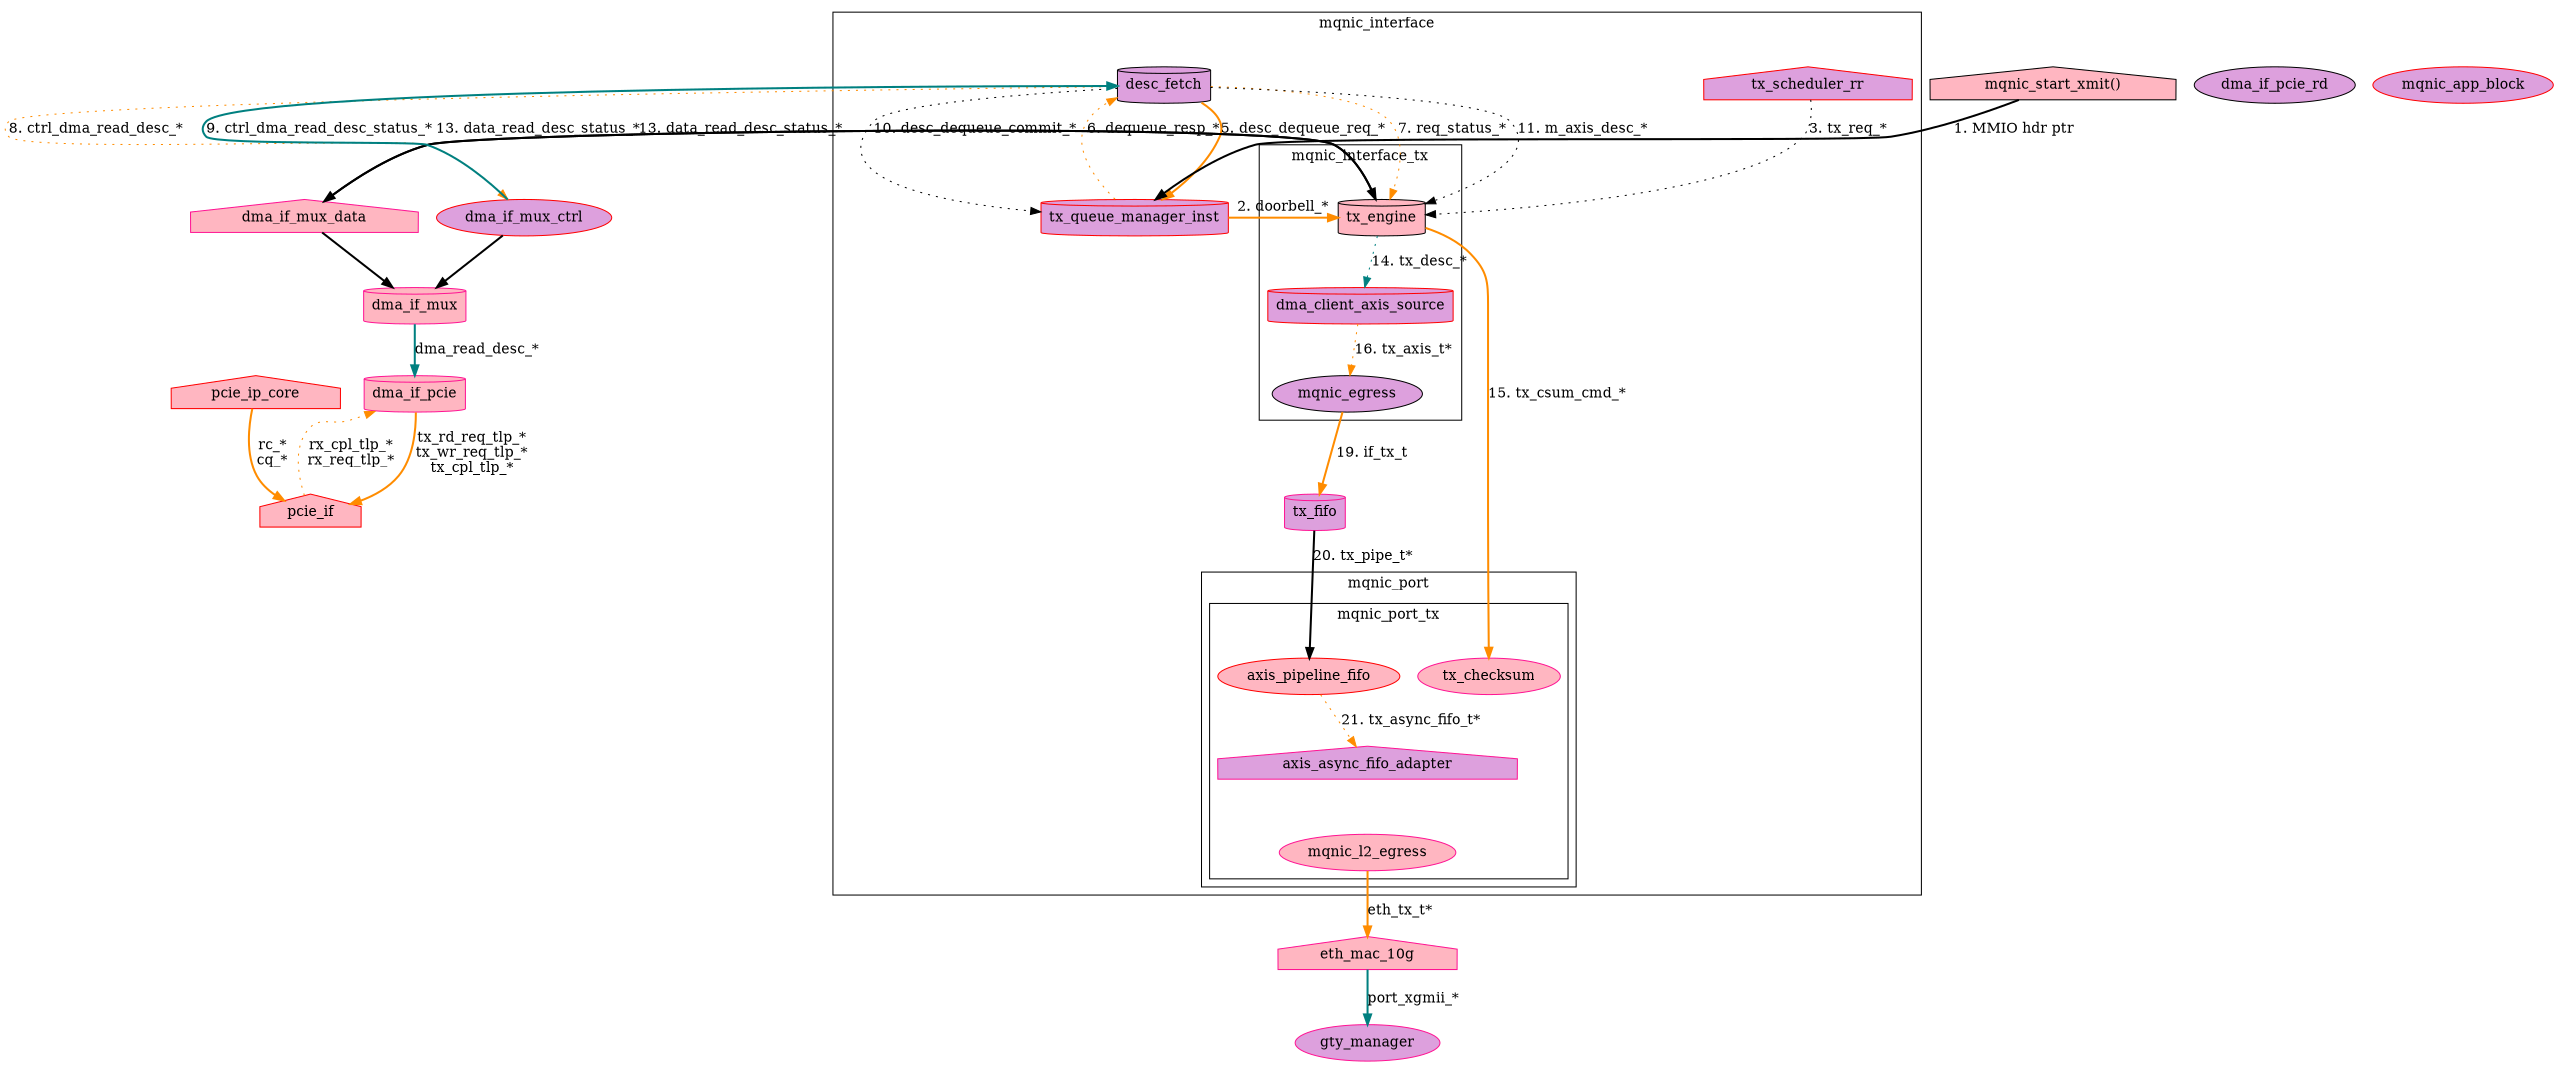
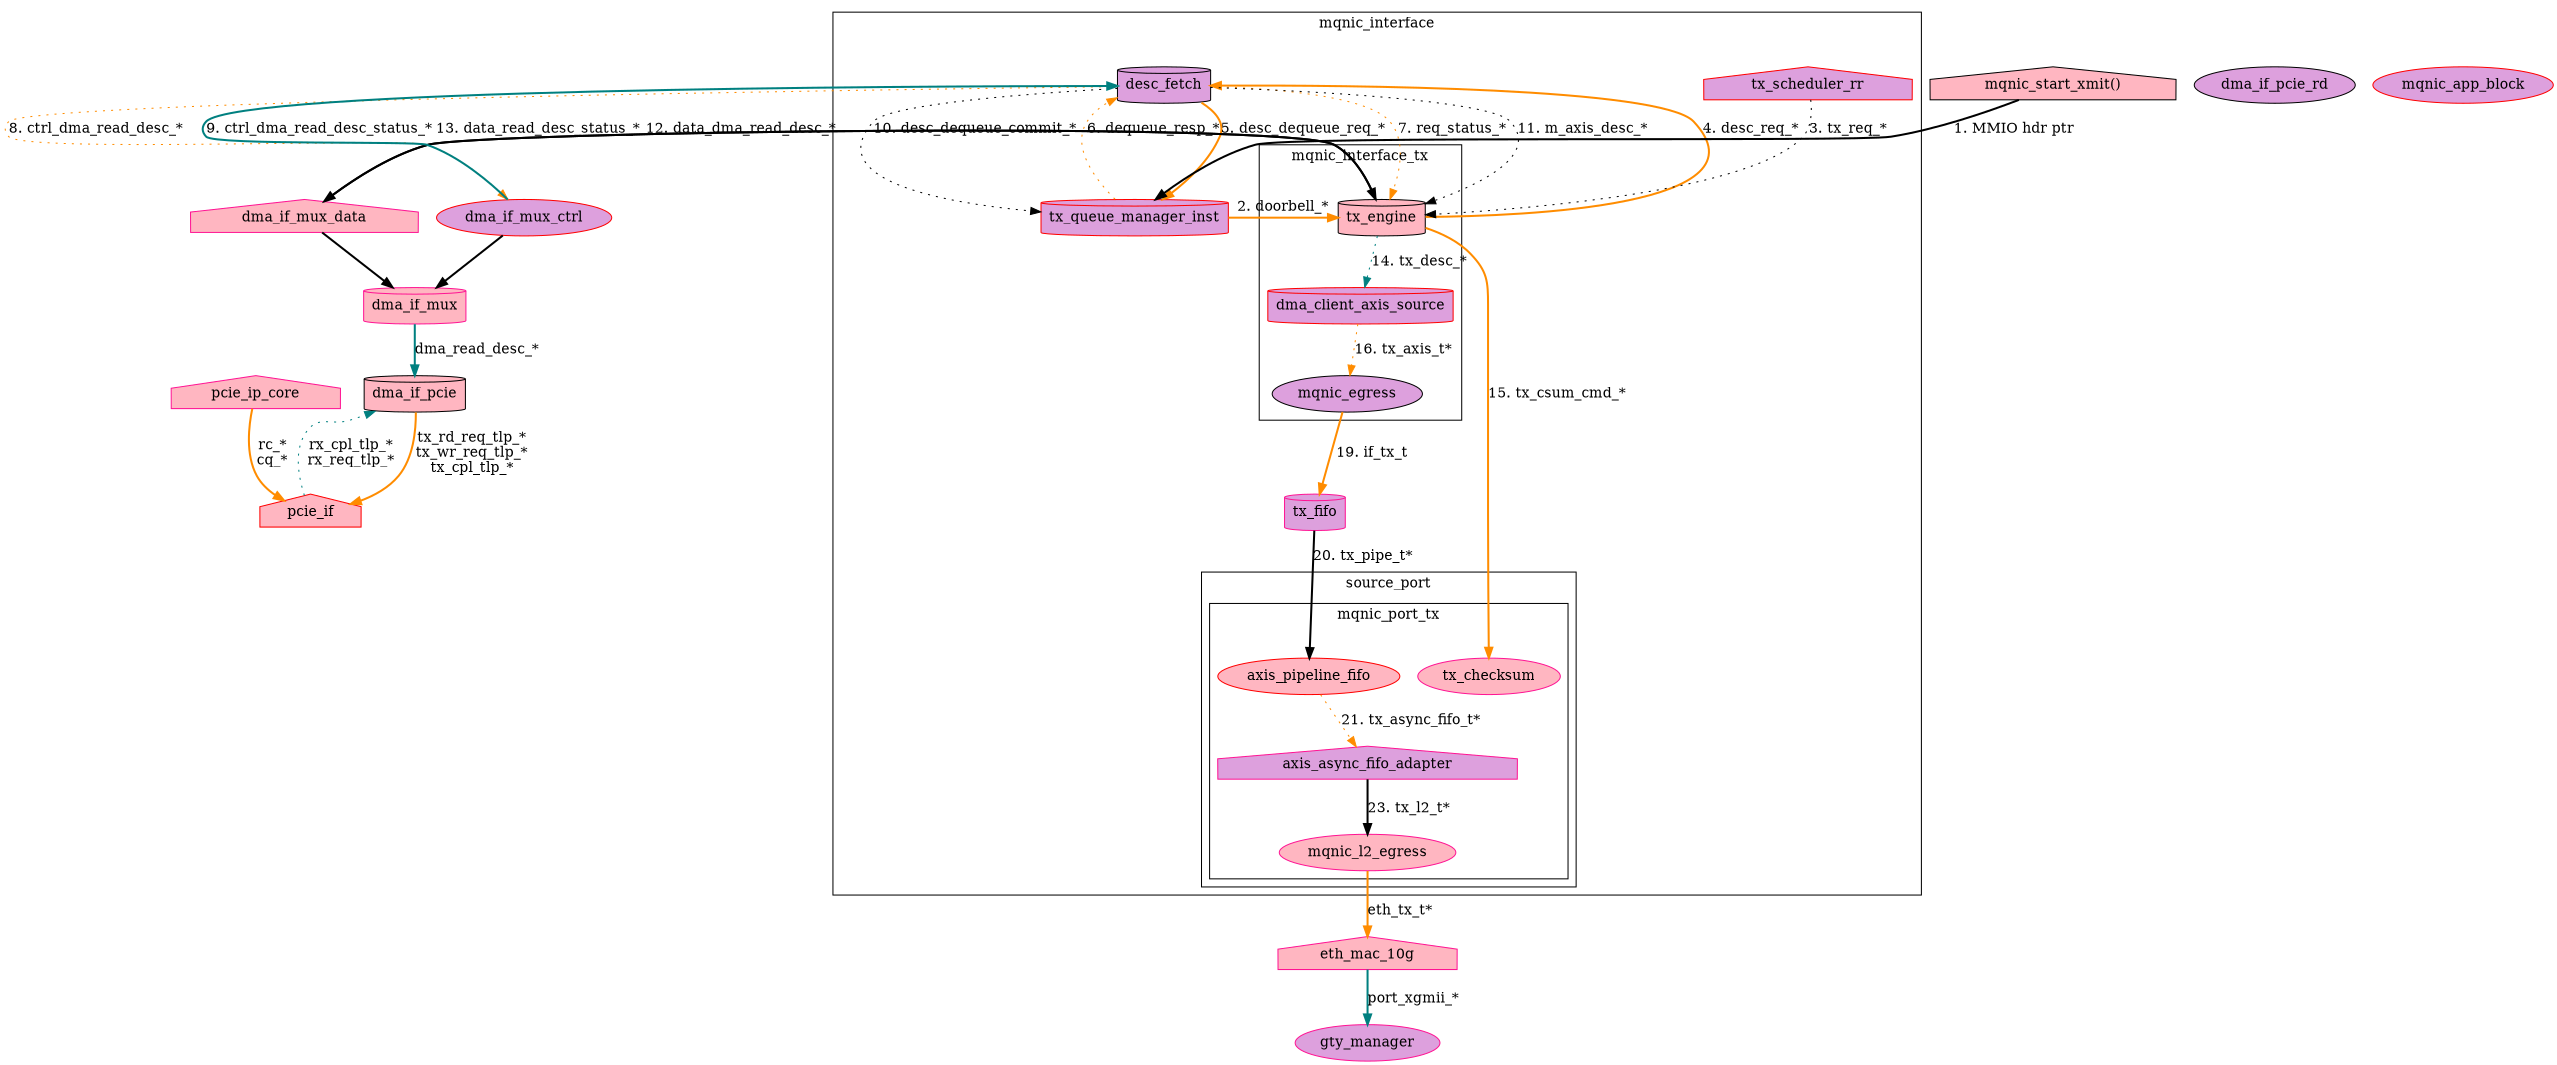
none -> (1627, 102)
(741, 129) -> (741, 129)
(256, 394) -> (256, 394)
(415, 394) -> (415, 394)
(306, 433) -> (306, 433)
(1389, 584) -> (1389, 584)
none -> (1368, 802)
